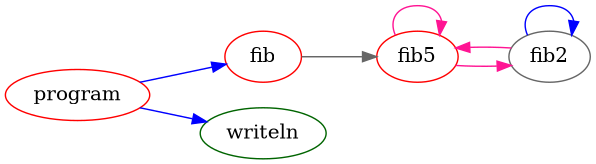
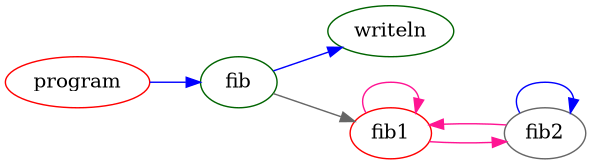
(263, 57) -> (239, 82)
(417, 57) -> (391, 133)
(166, 113) -> (301, 61)
